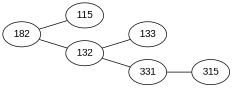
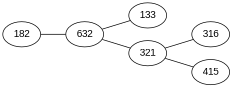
(85, 15) -> none
(85, 53) -> (85, 34)
(148, 72) -> (148, 53)
(211, 72) -> (211, 34)
none -> (211, 72)
